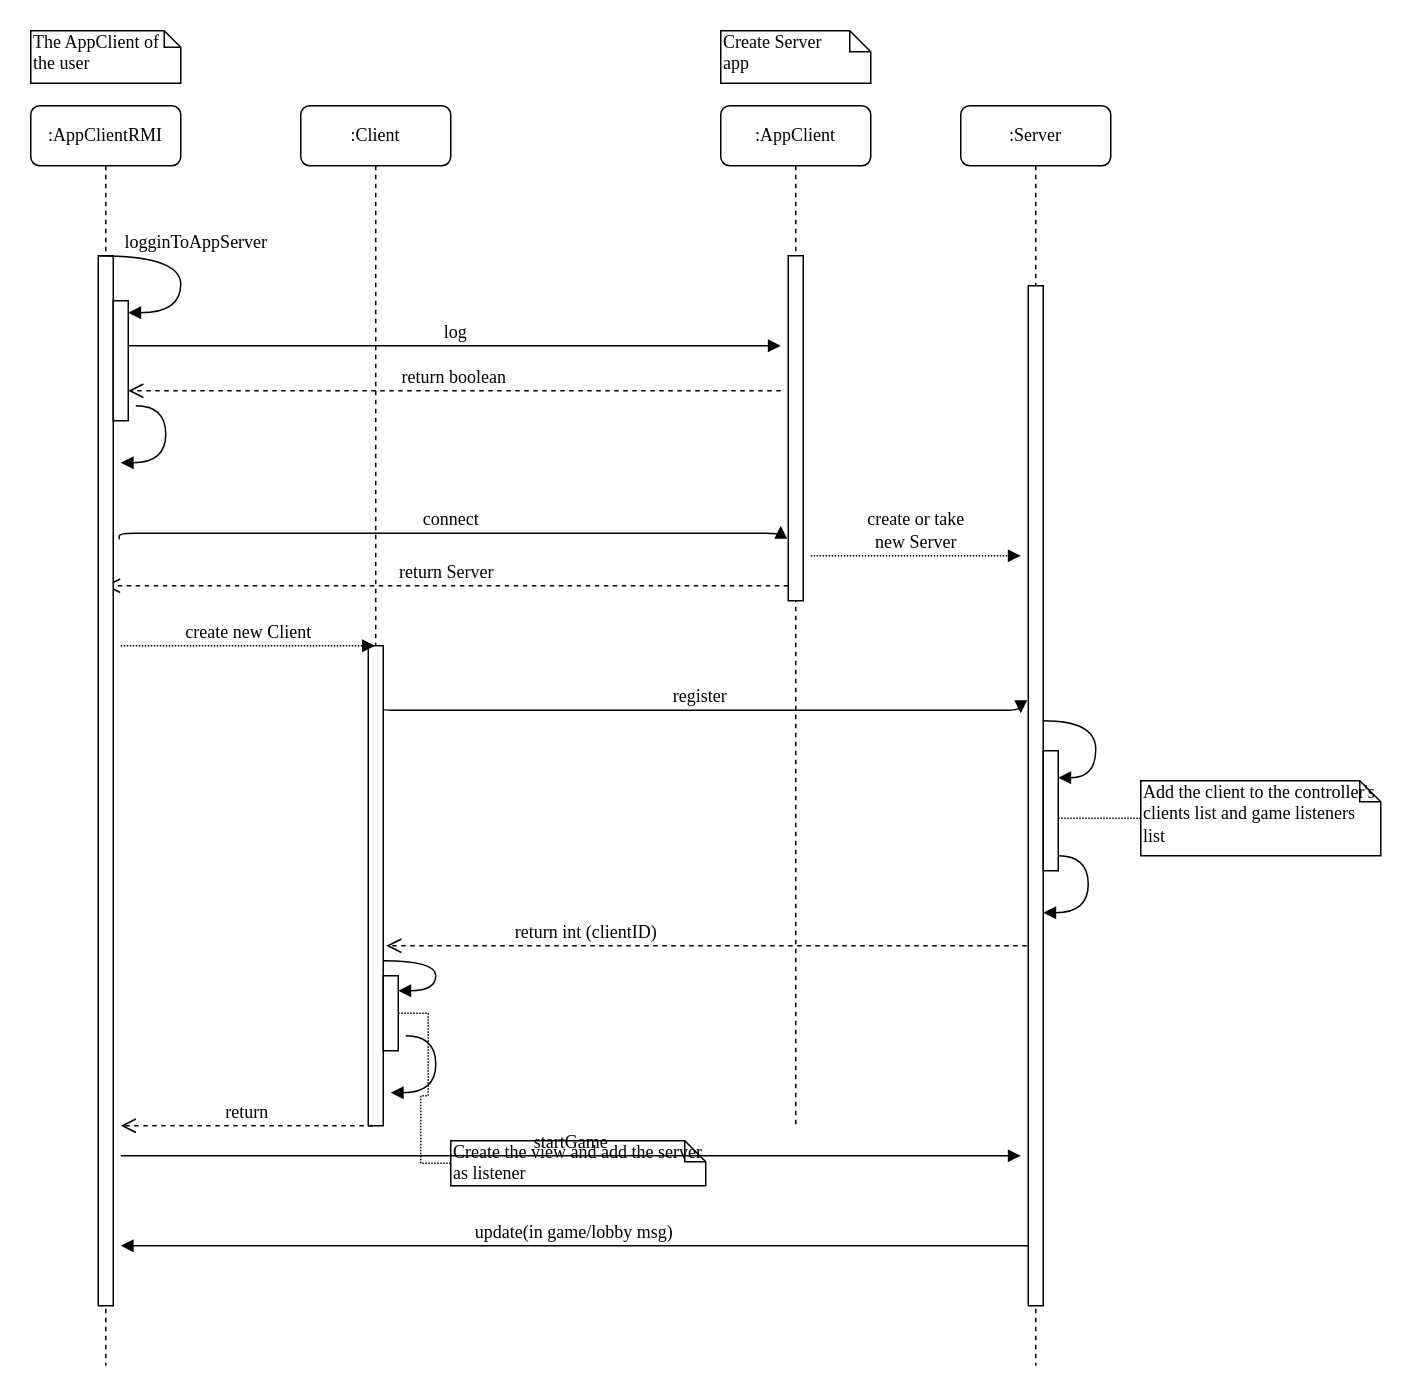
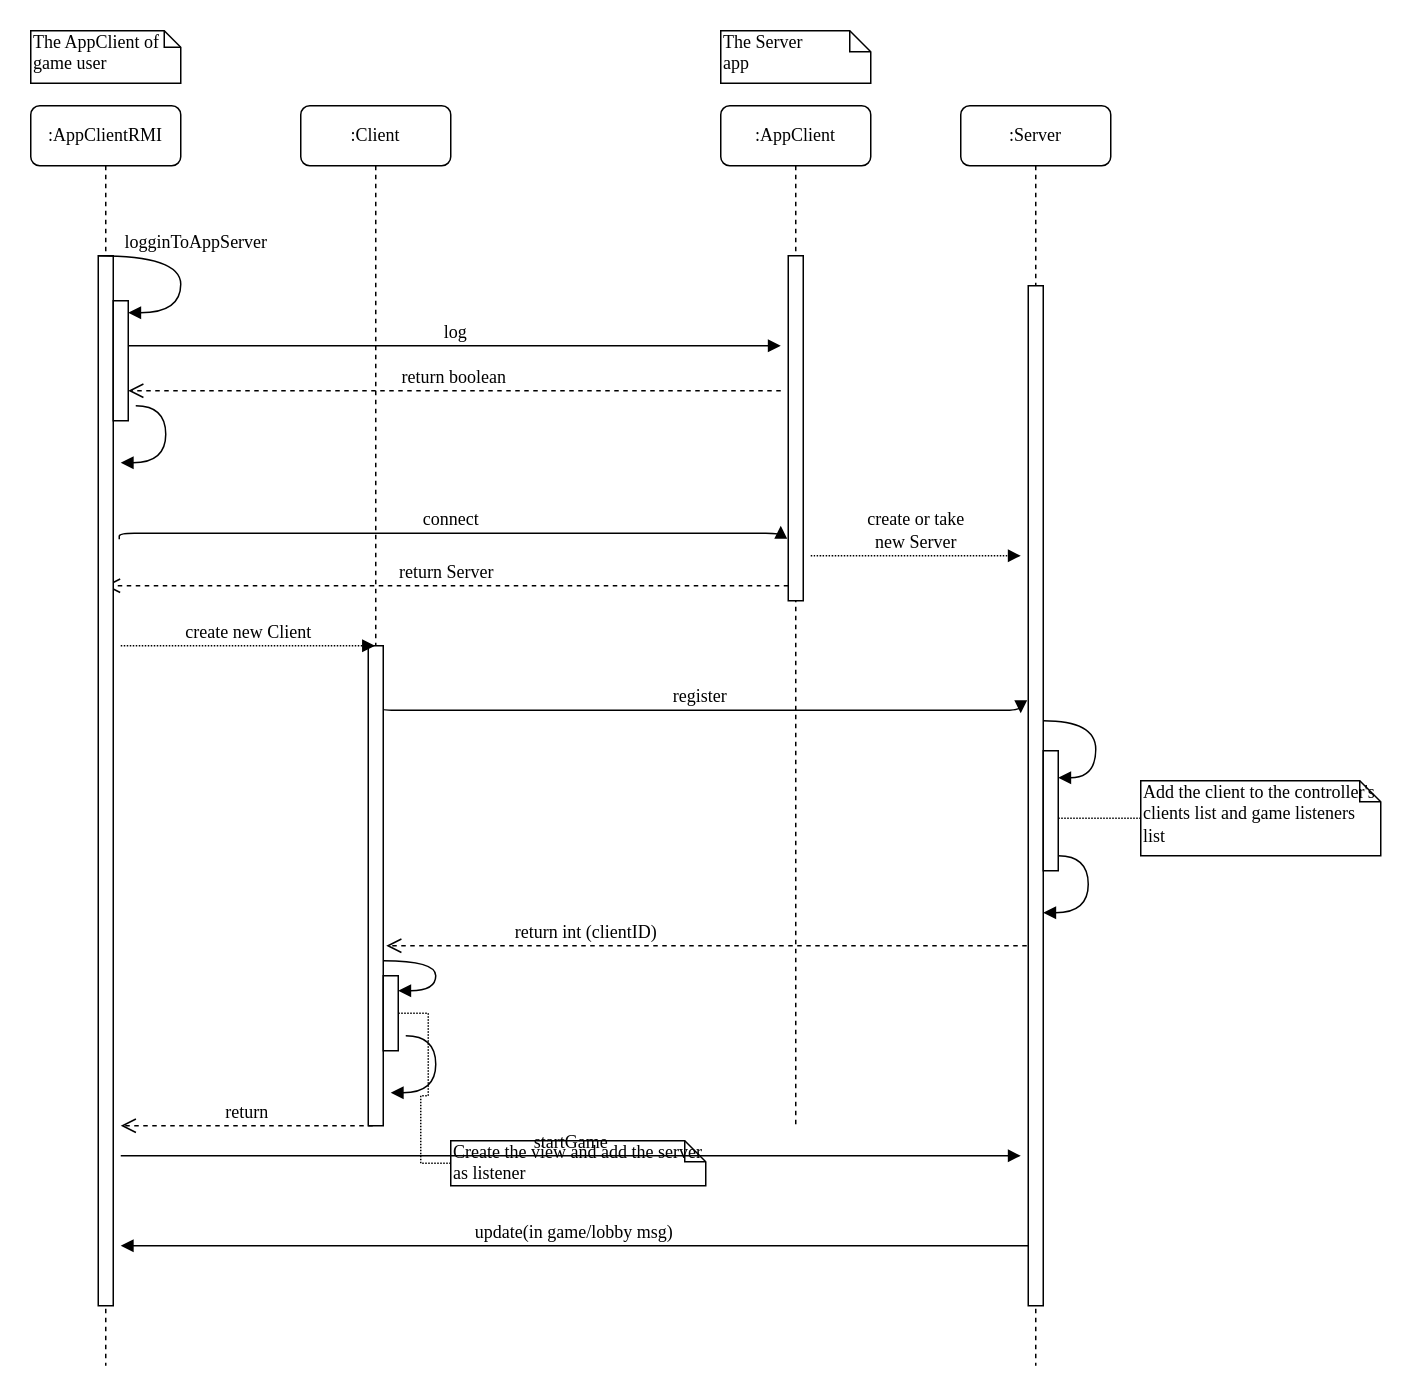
(107, 54) -> (107, 54)
(787, 54) -> (772, 54)
